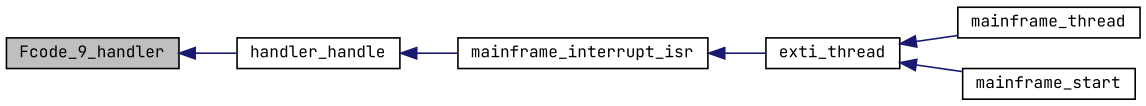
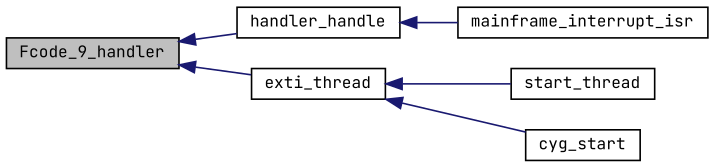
(1049, 23) -> (583, 84)
(745, 53) -> (223, 71)
(1049, 84) -> (583, 145)
